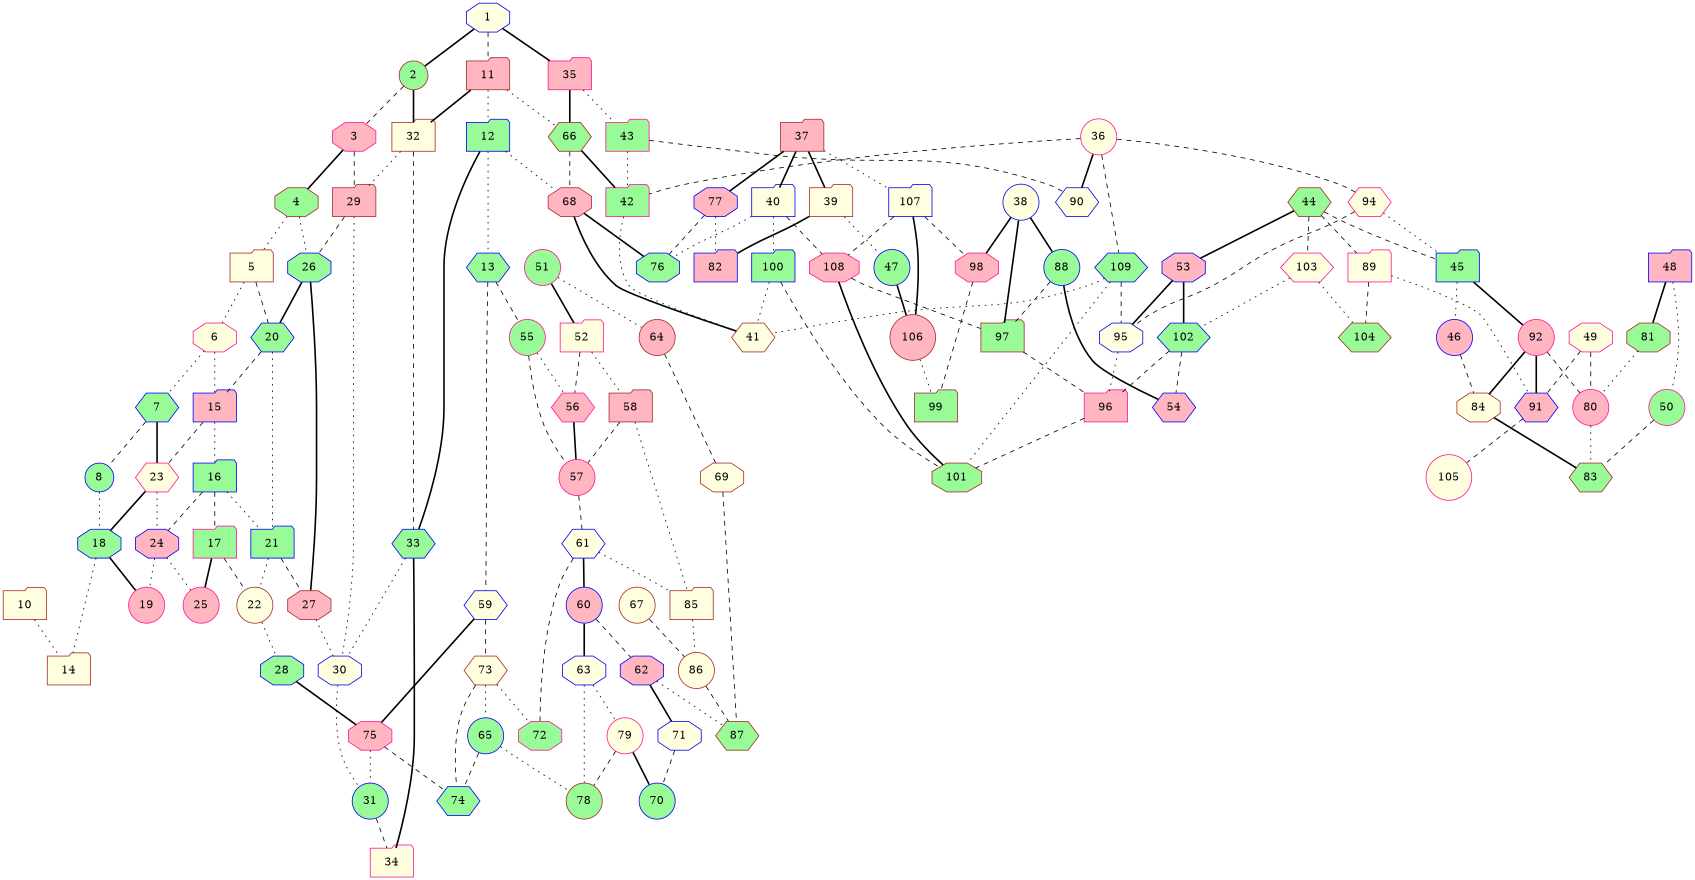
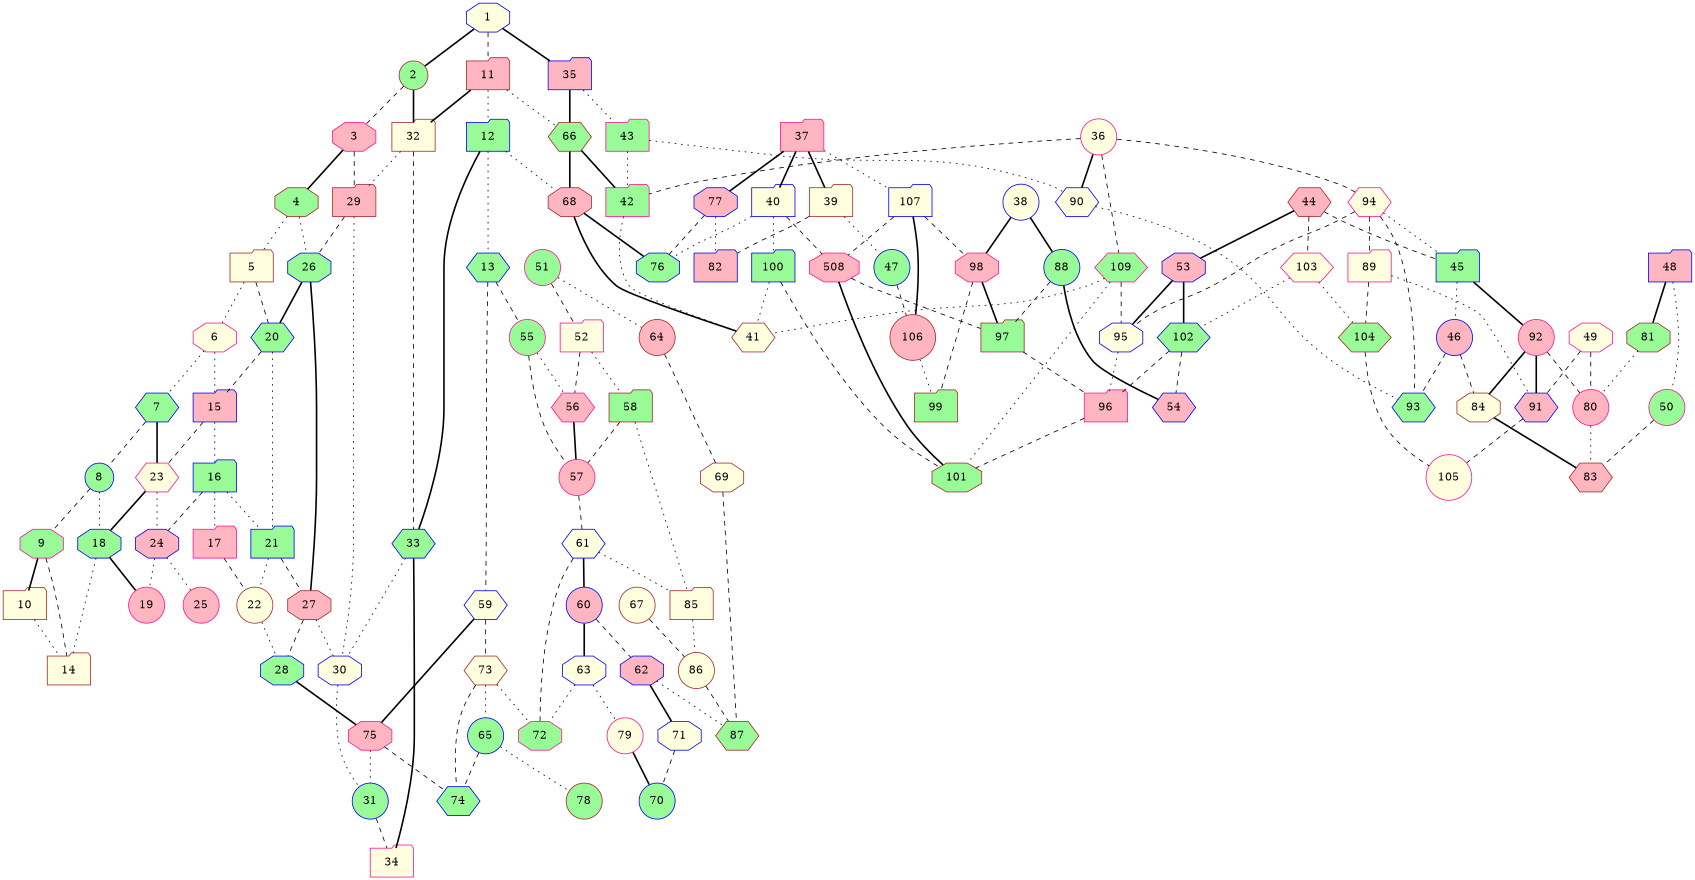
(570, 75) -> (570, 75)
(802, 137) -> (802, 137)
(879, 160) -> (879, 160)
(570, 170) -> (570, 170)
(1309, 202) -> (1309, 202)
(779, 232) -> (779, 232)
(1339, 234) -> (1370, 239)
(834, 267) -> (834, 267)
(1121, 267) -> (1121, 267)
(1012, 272) -> (989, 299)
(563, 303) -> (563, 303)
(903, 305) -> (903, 305)
(631, 407) -> (631, 407)
none -> (1414, 407)
none -> (1381, 418)
(1591, 477) -> (1591, 477)
(215, 511) -> (215, 511)
none -> (42, 544)
(215, 544) -> (215, 544)
(208, 573) -> none
none -> (296, 638)
(584, 734) -> (562, 703)
(605, 768) -> none
